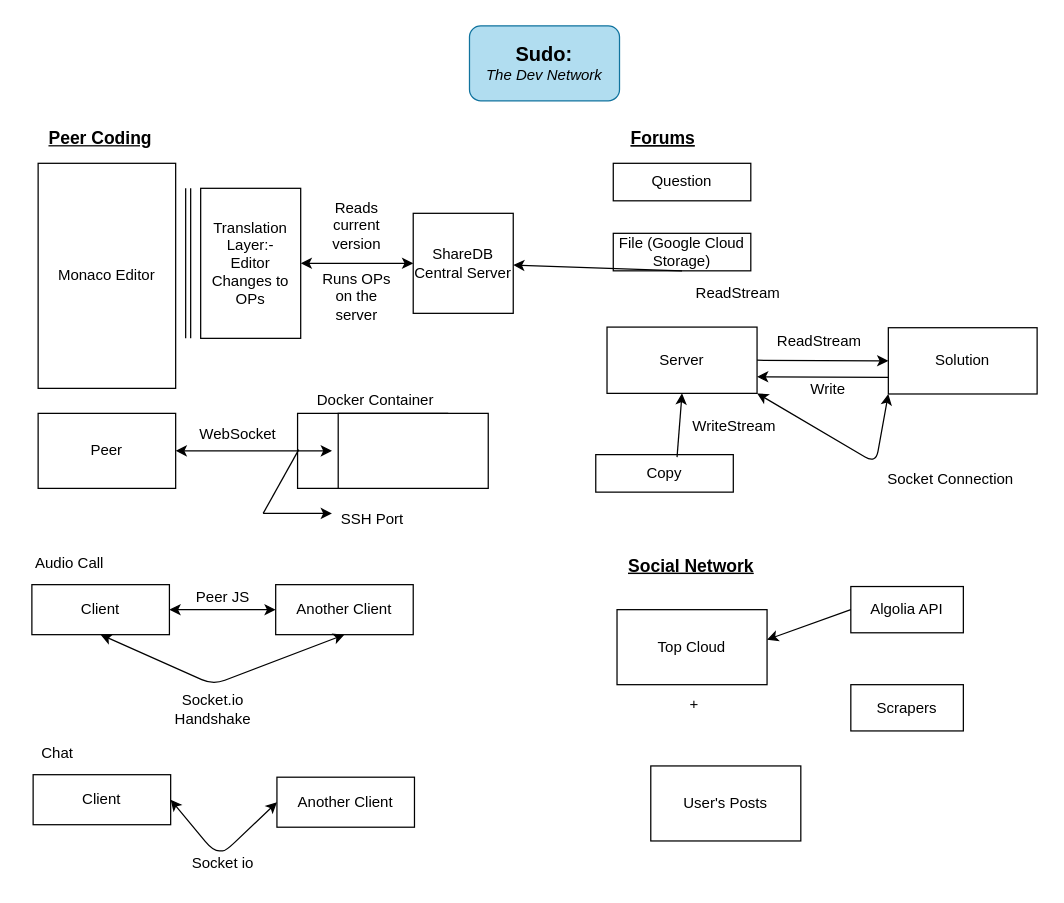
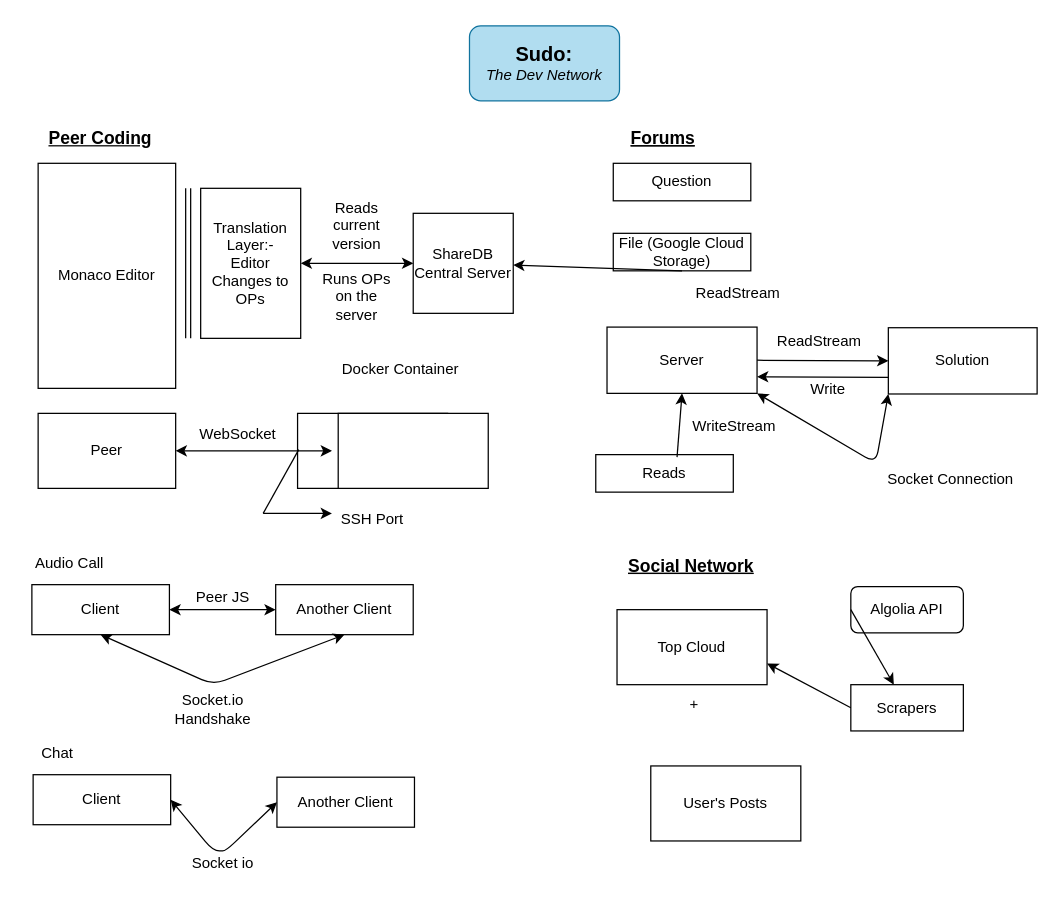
(376, 401) -> (401, 369)
(664, 473) -> (664, 473)
(907, 609) -> (907, 609)
(813, 623) -> (870, 643)
none -> (812, 687)
